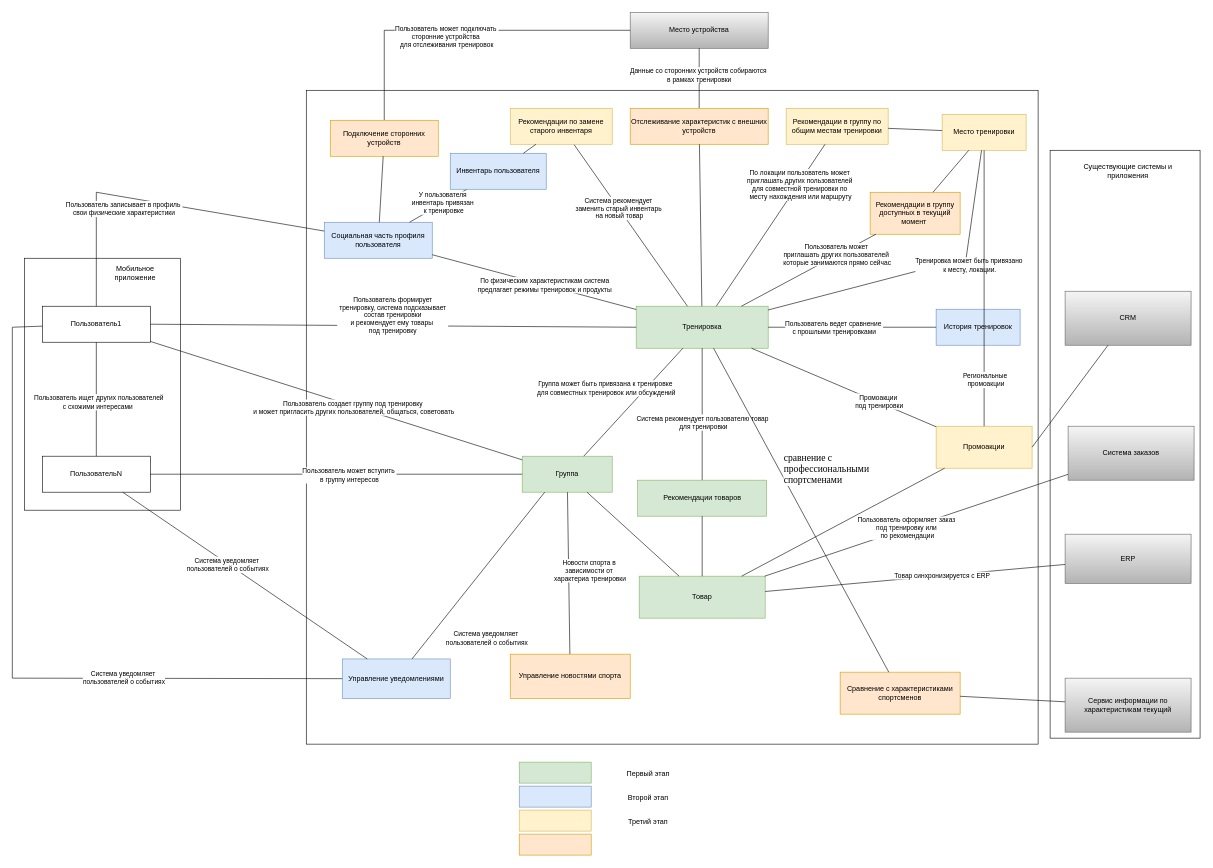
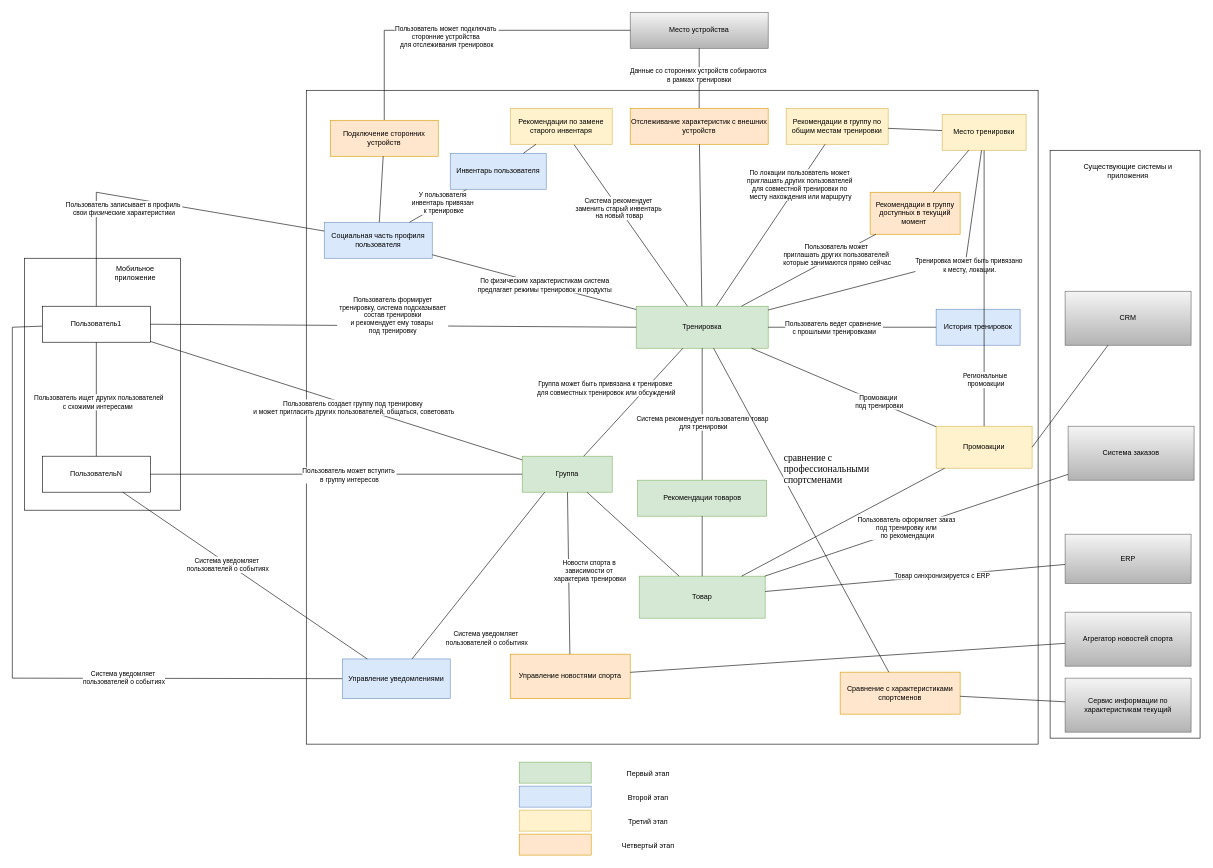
none -> (1128, 639)
none -> (848, 658)
none -> (648, 846)
